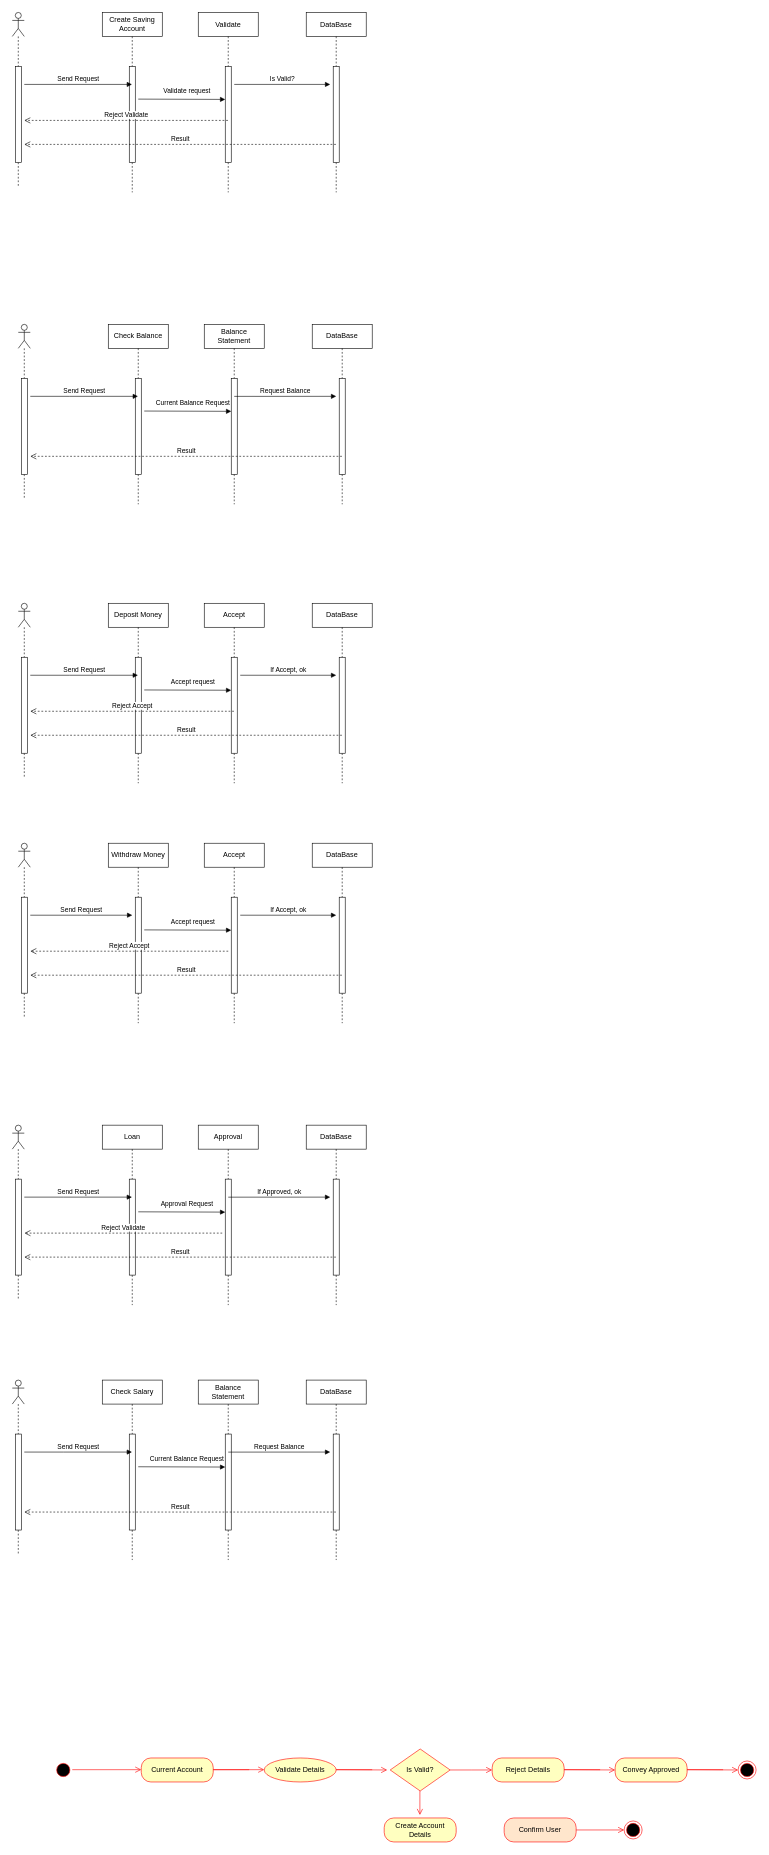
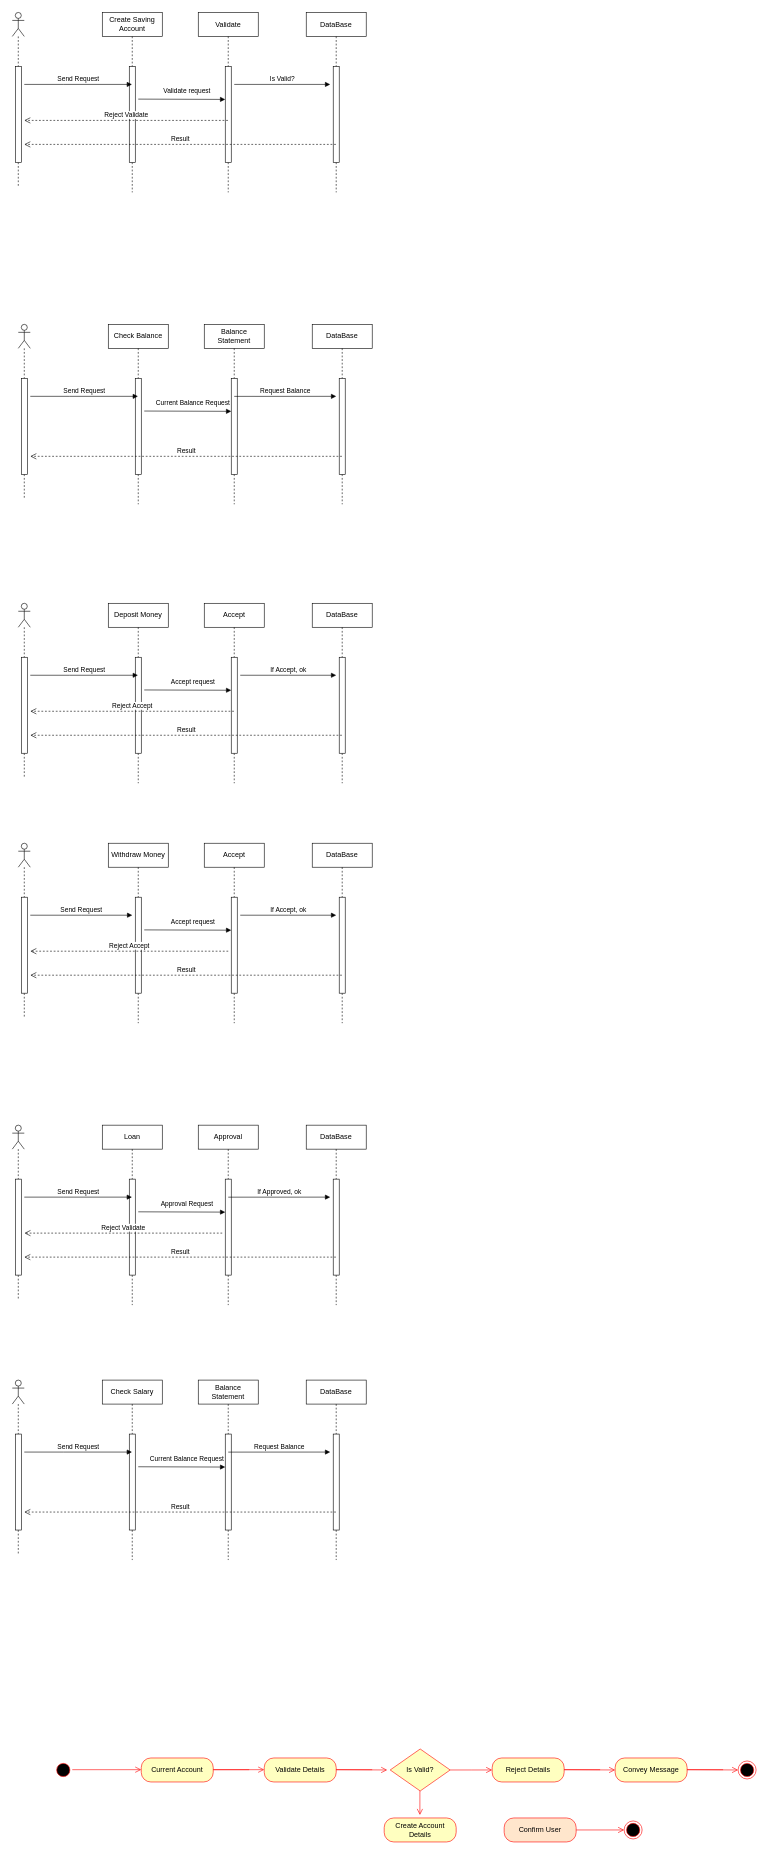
(300, 1770) -> (300, 1770)
(651, 1770) -> (651, 1770)
